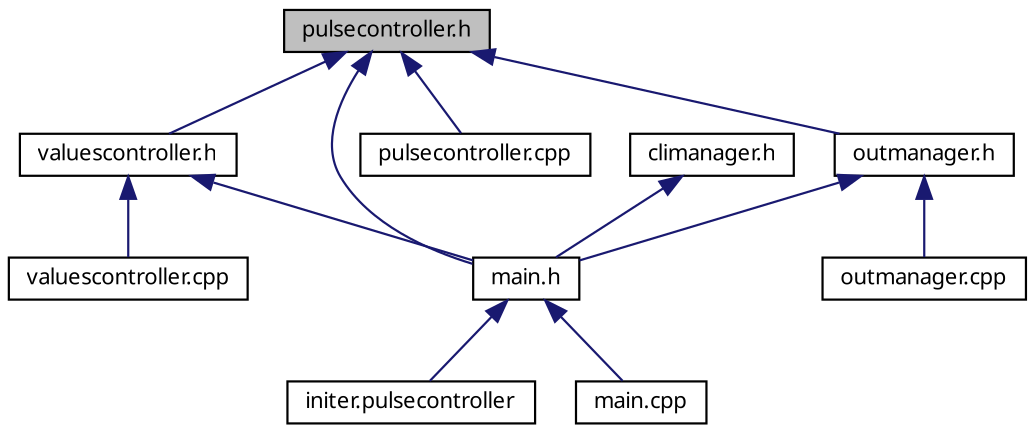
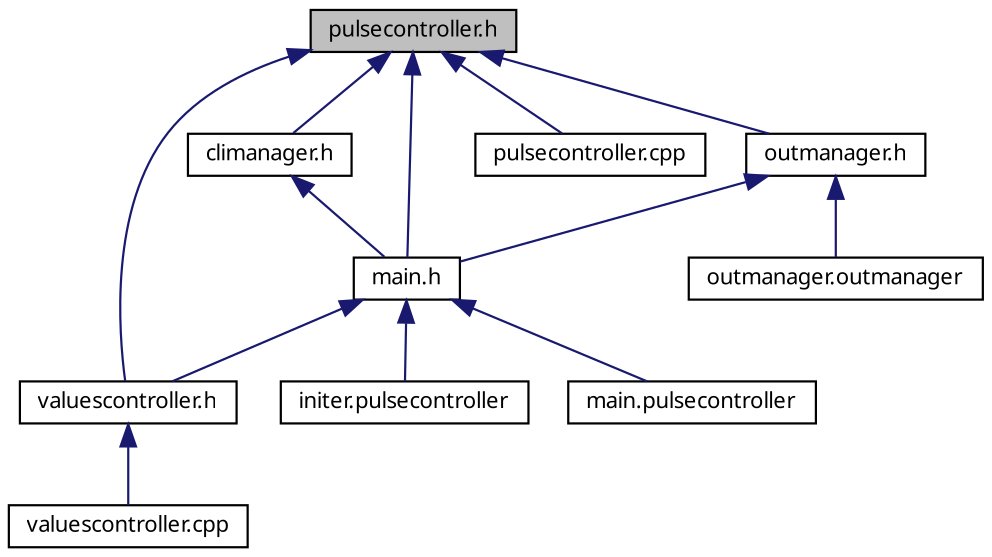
none -> (333, 100)
(343, 221) -> (257, 345)
(924, 279) -> (836, 279)
(641, 402) -> (692, 402)
